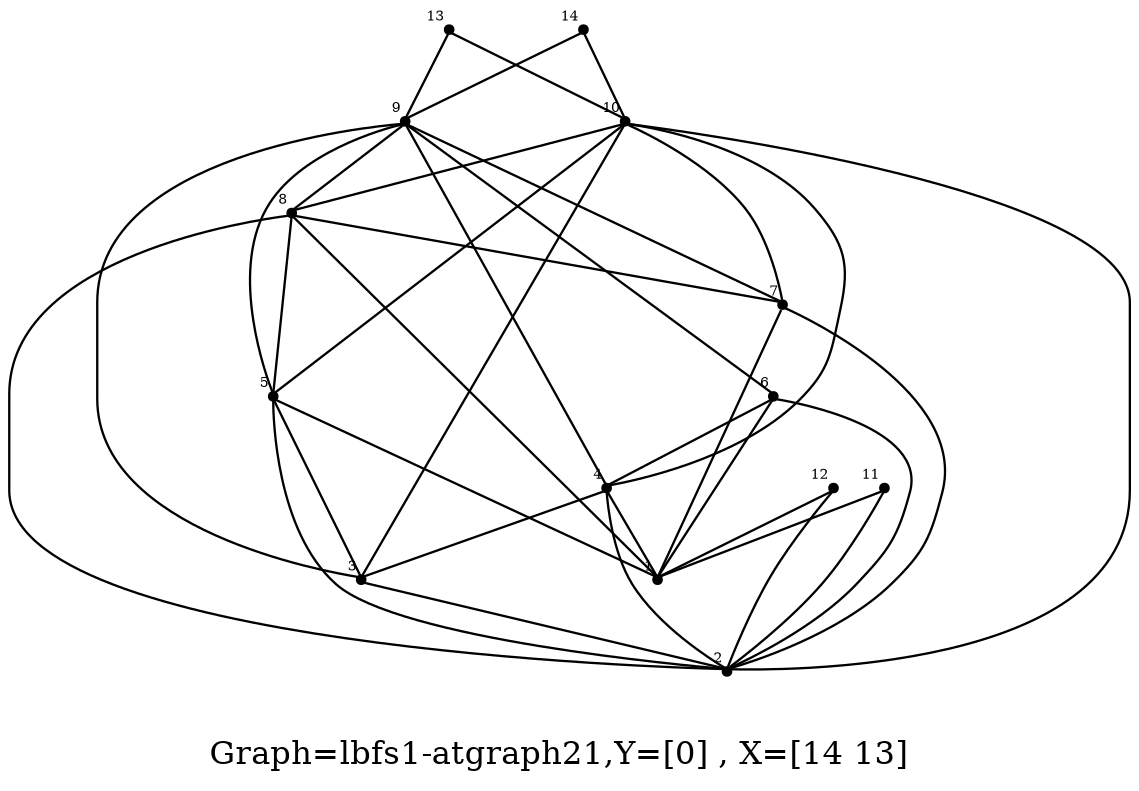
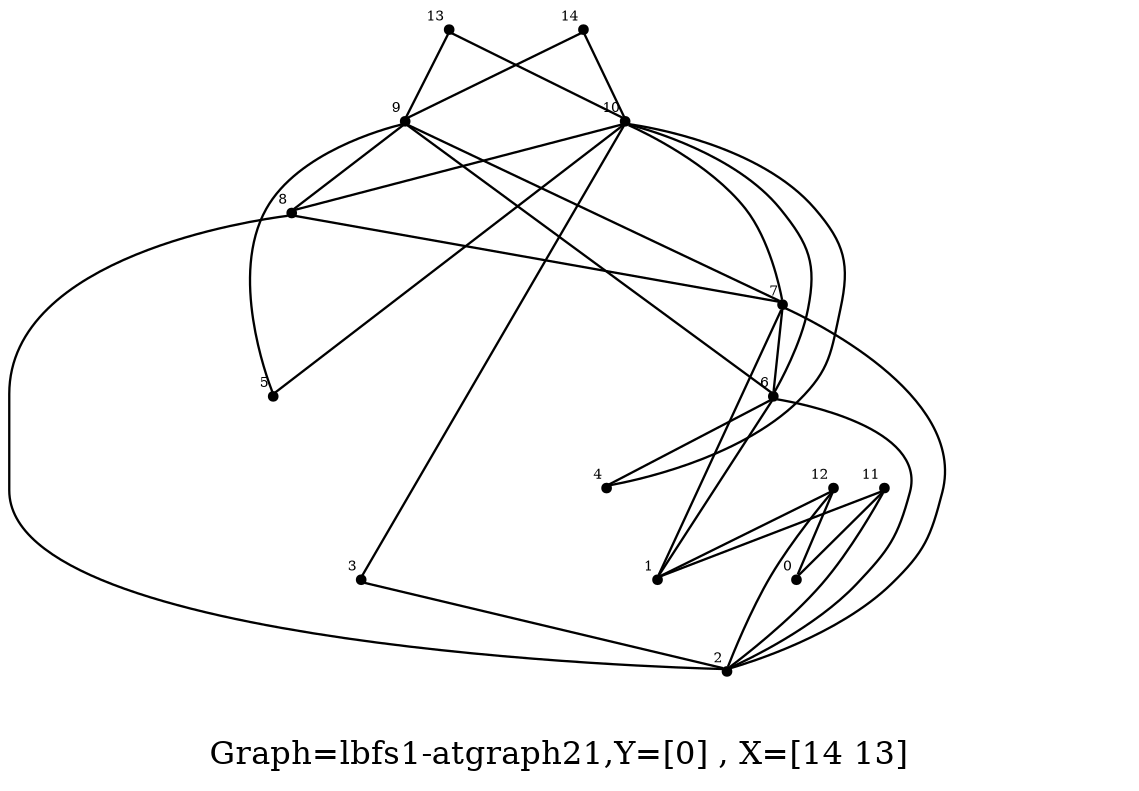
(501, 296) -> none
(282, 305) -> none
(97, 329) -> none
none -> (778, 350)
(1130, 360) -> (787, 218)
(483, 405) -> none
(317, 488) -> none
(465, 488) -> none
(630, 530) -> none
(484, 534) -> none
none -> (796, 580)
(641, 596) -> none
(428, 623) -> none
